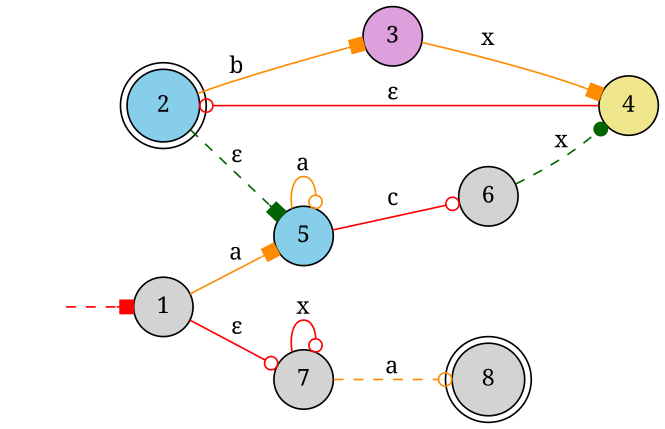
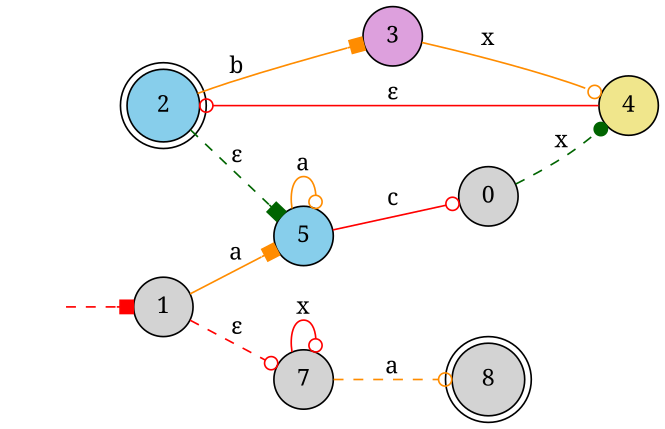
(504, 63) -> (504, 63)
(488, 196) -> (488, 196)
(228, 340) -> (228, 340)
